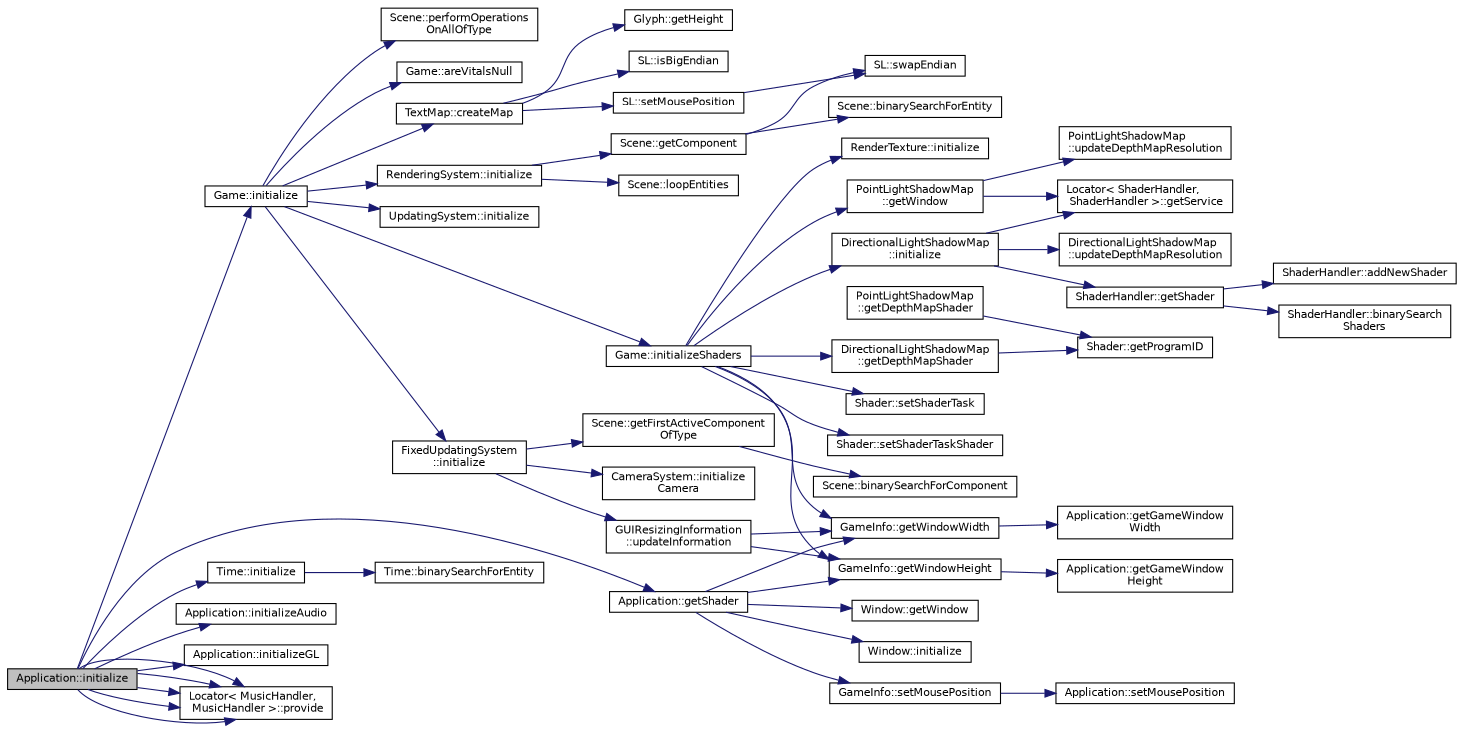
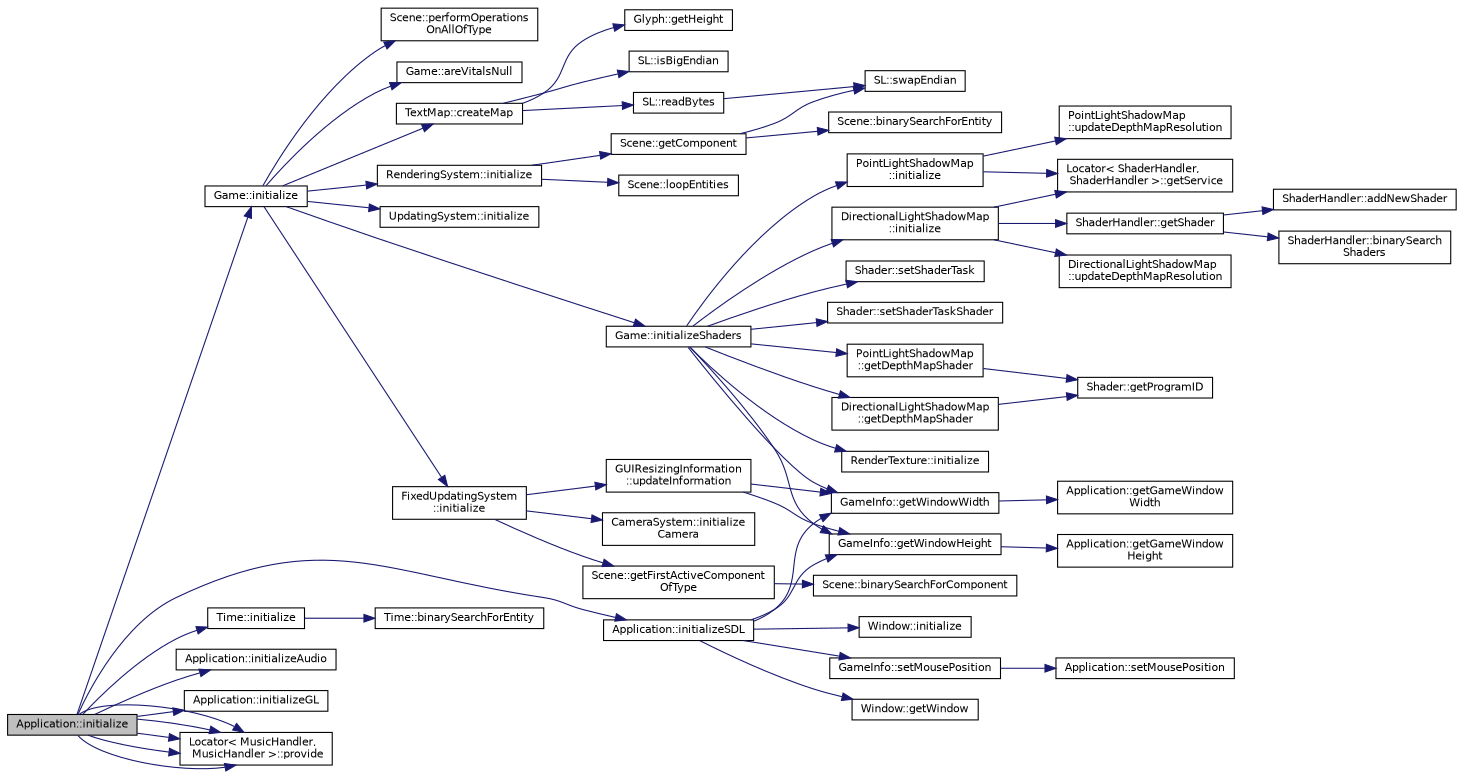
(679, 103) -> (679, 103)
(915, 196) -> (915, 170)
none -> (793, 348)
(679, 602) -> (679, 630)
